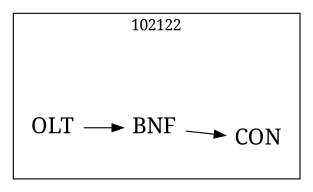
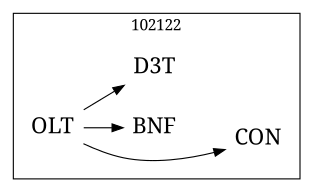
none -> (154, 68)
(200, 133) -> (148, 160)
